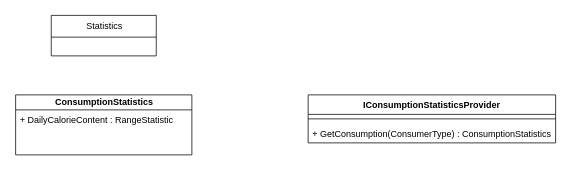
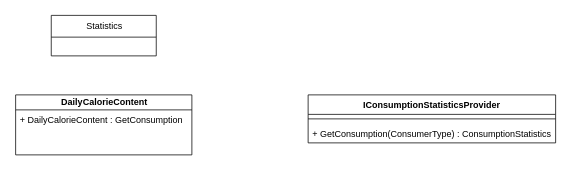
(104, 102) -> (104, 102)
(105, 120) -> (106, 120)
